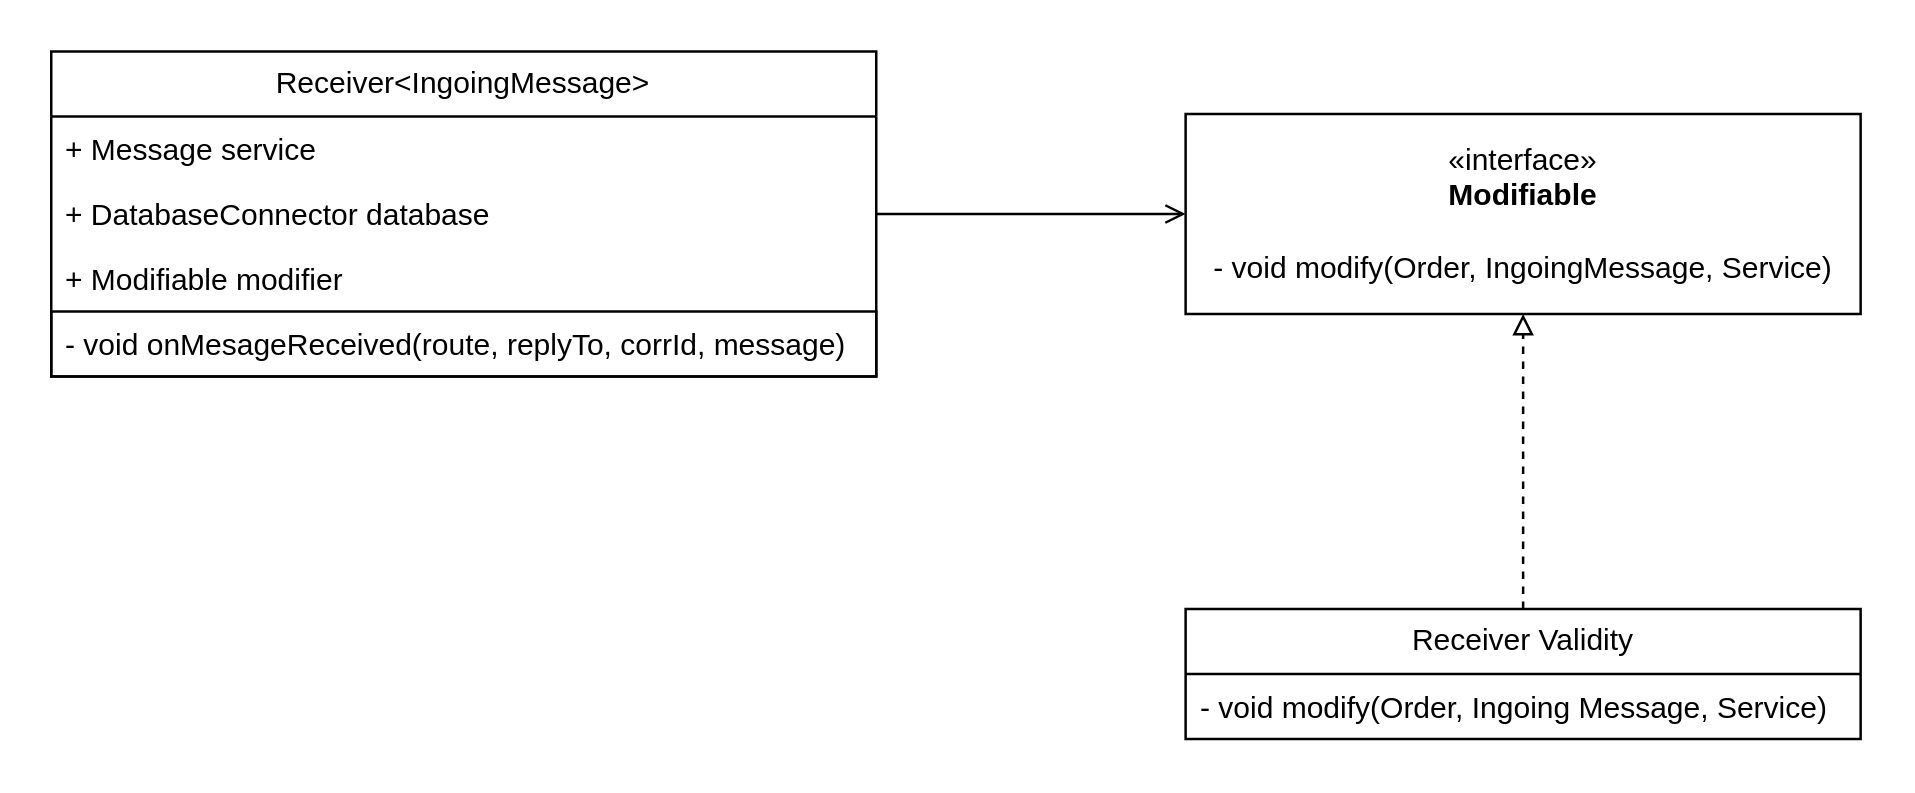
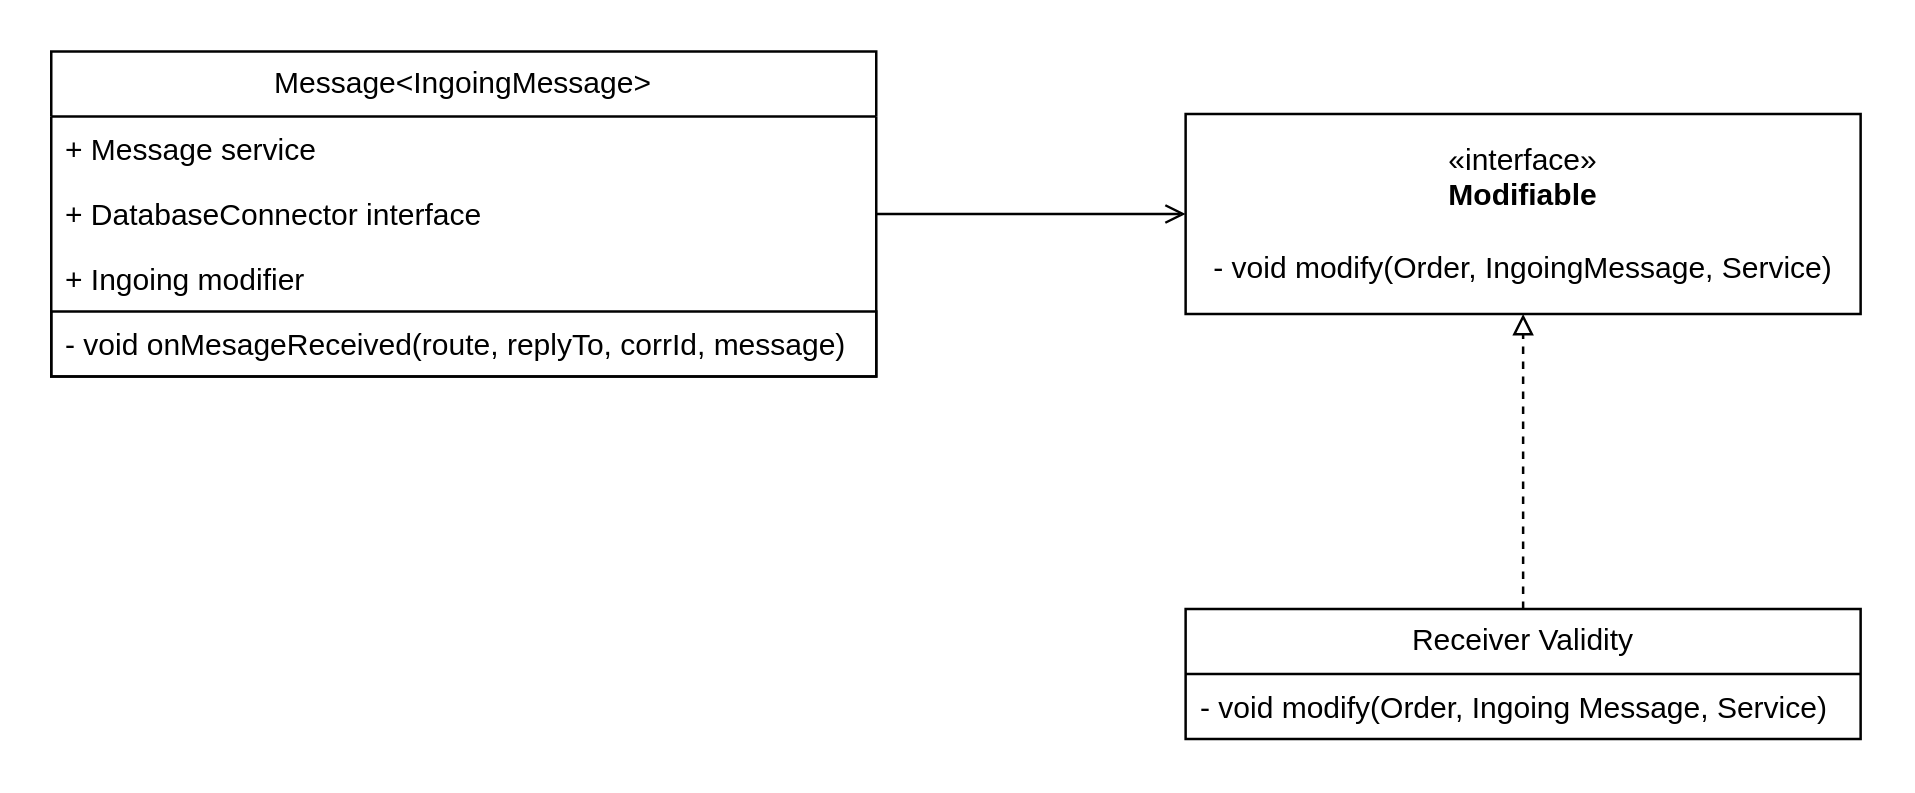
(464, 84) -> (464, 84)
(294, 217) -> (298, 217)
(215, 282) -> (198, 282)
